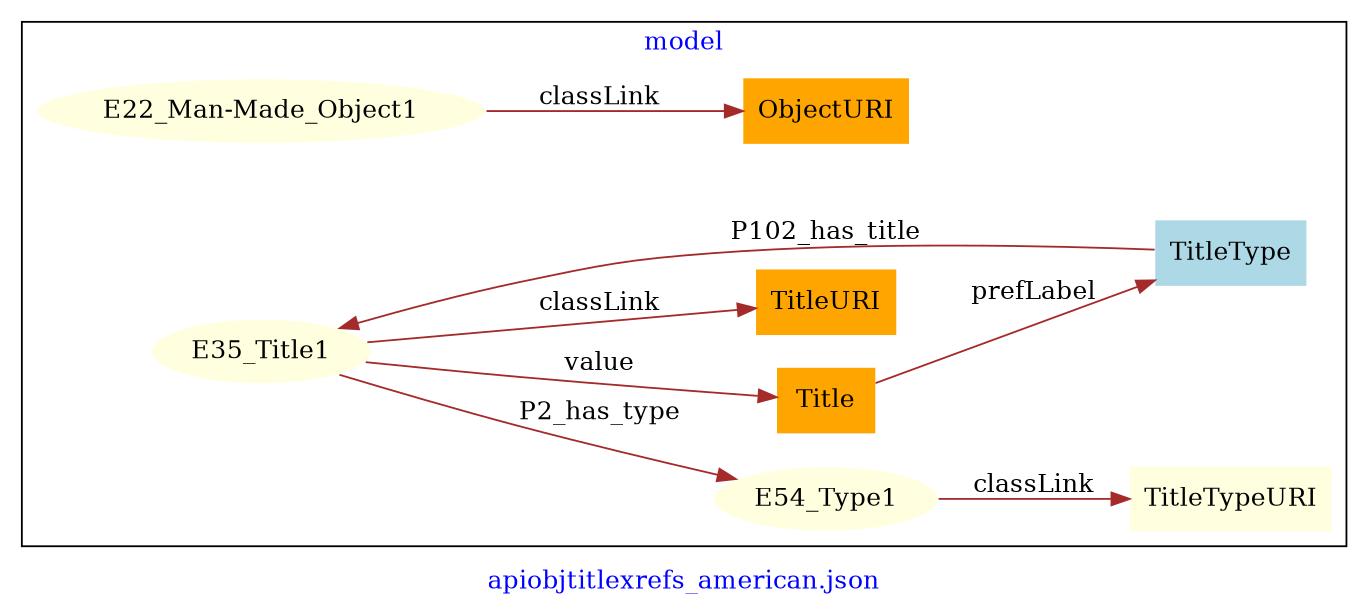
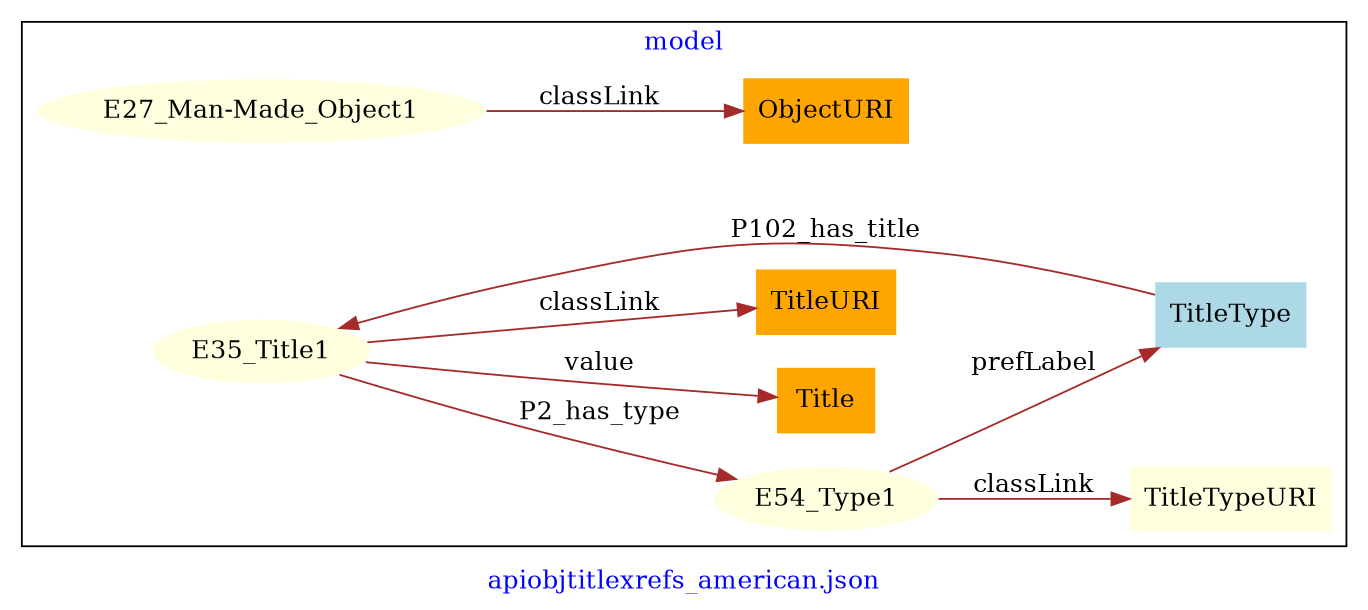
(261, 111) -> (261, 111)
(1007, 335) -> (1016, 414)
